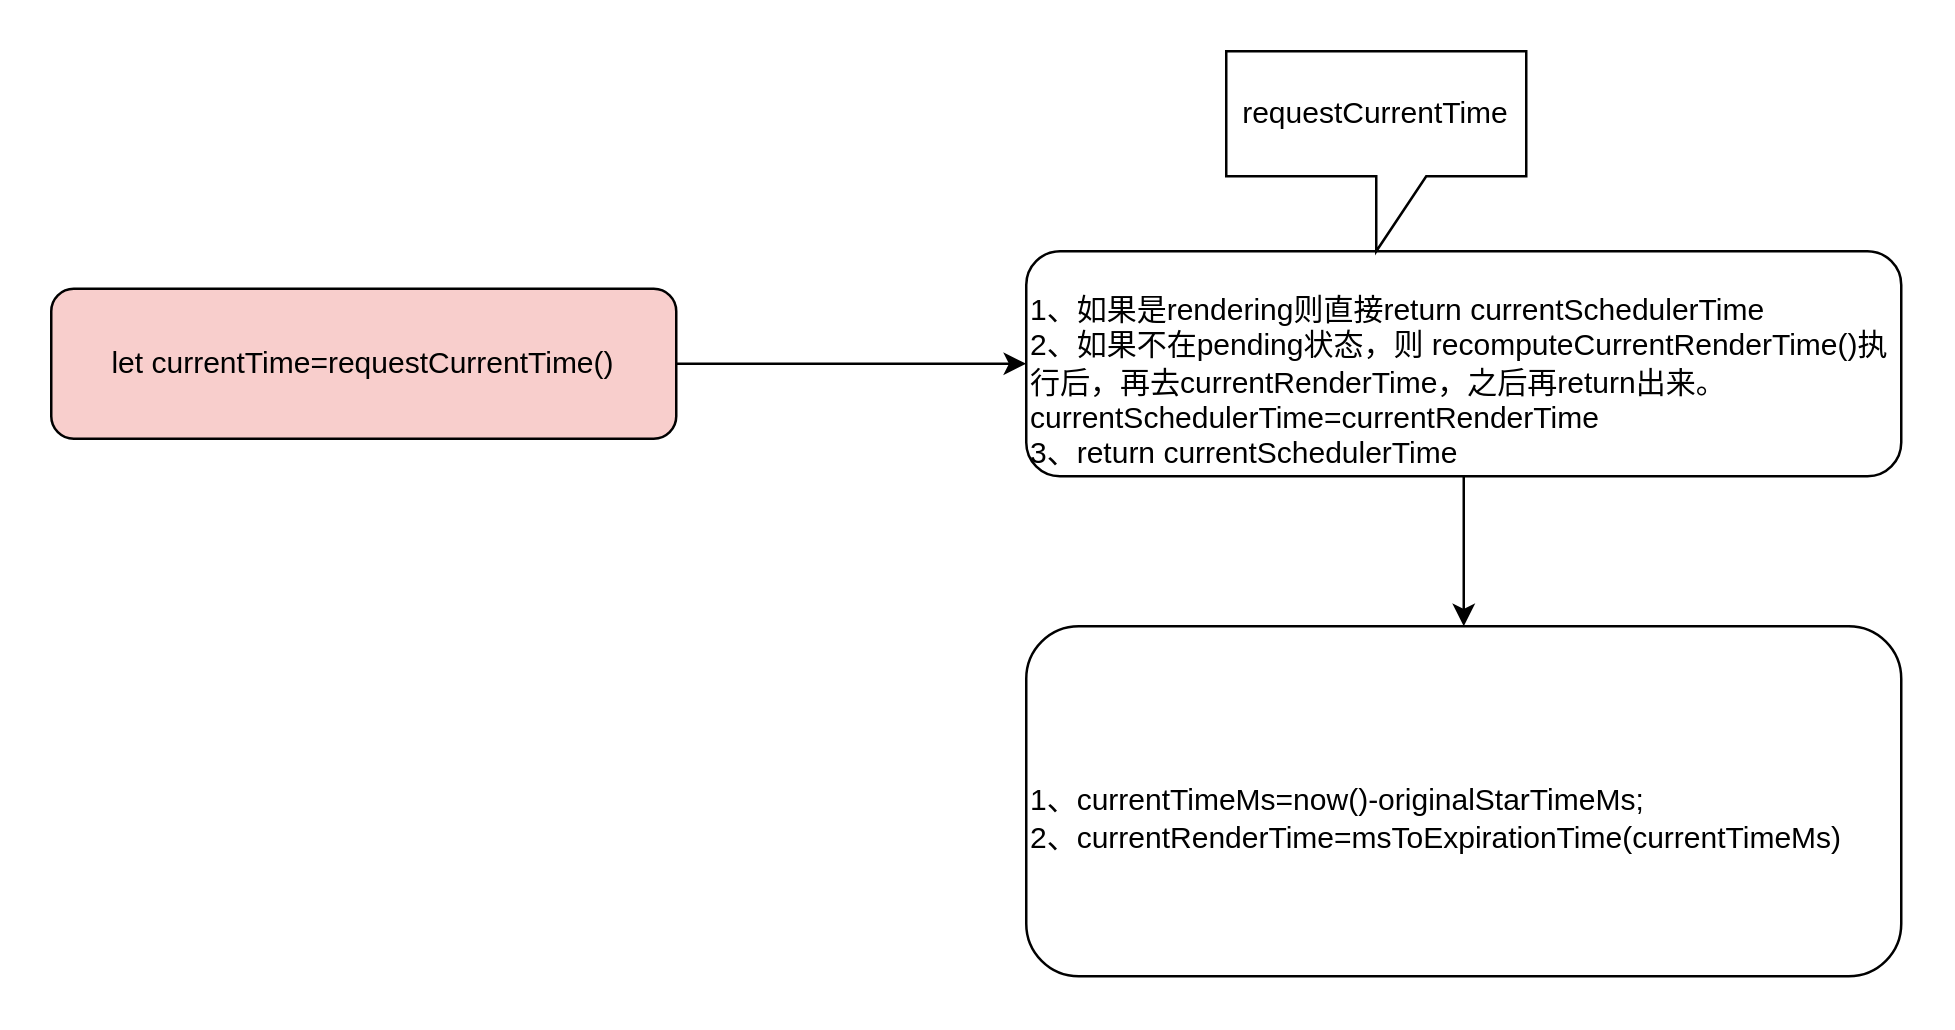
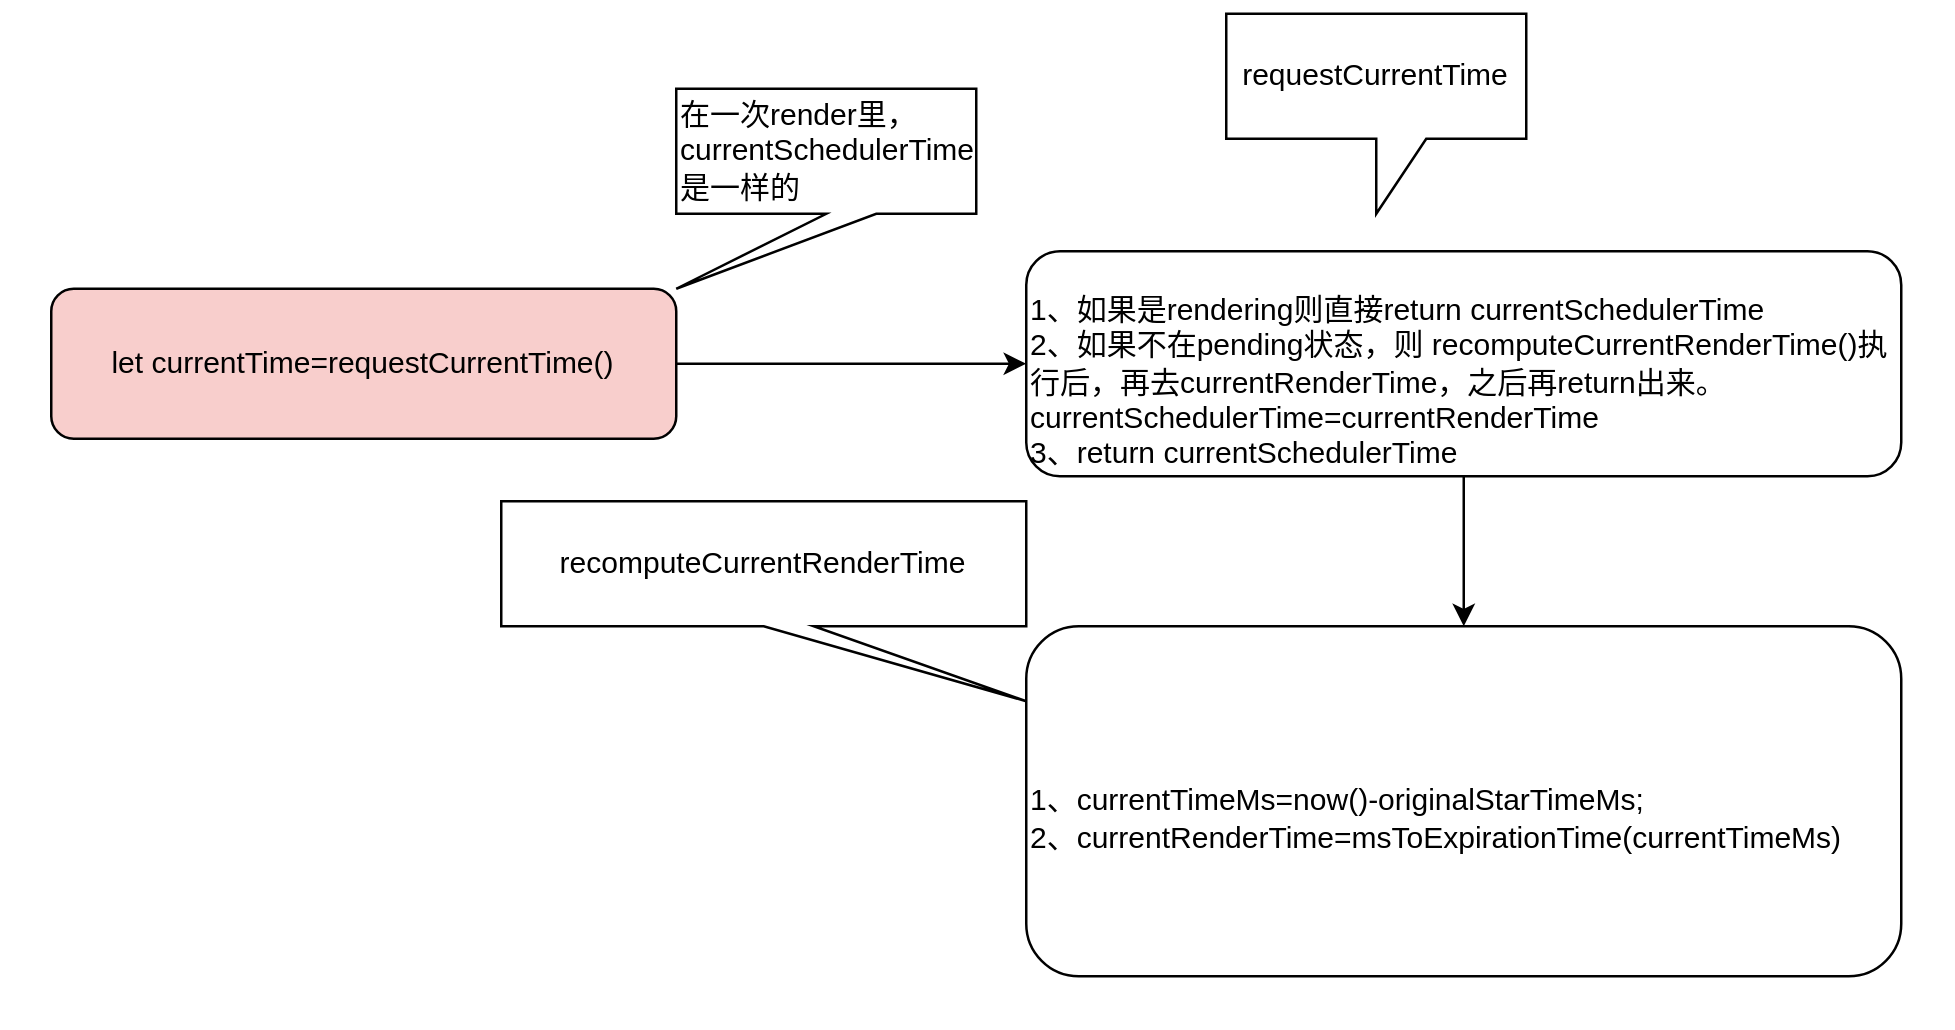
(1376, 151) -> (1376, 114)
none -> (826, 189)
none -> (764, 601)
